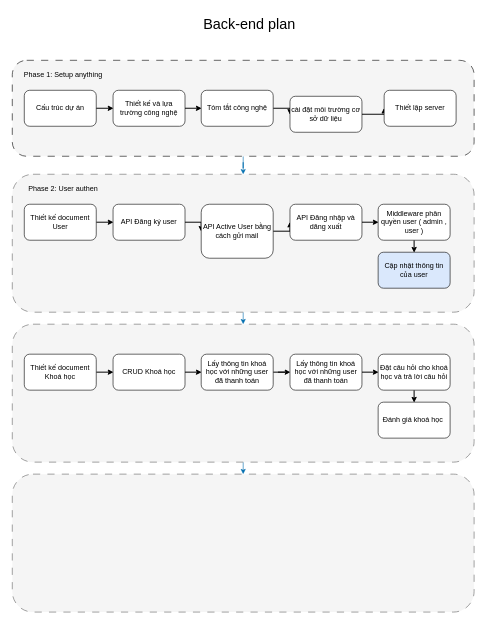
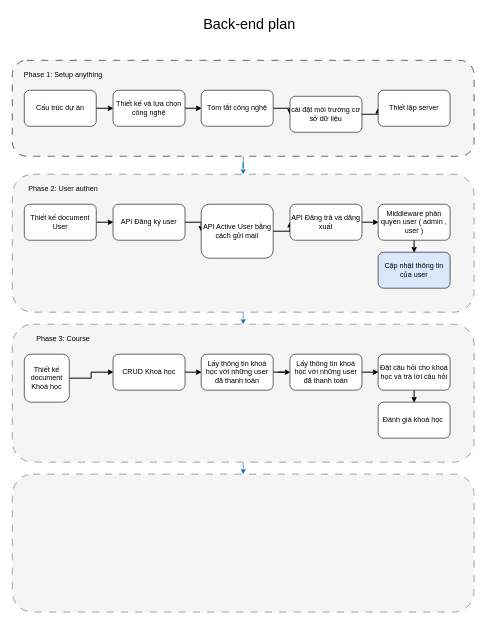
(149, 108) -> (149, 108)
(420, 108) -> (414, 108)
(326, 222) -> (326, 222)
none -> (63, 339)
(60, 372) -> (47, 378)
